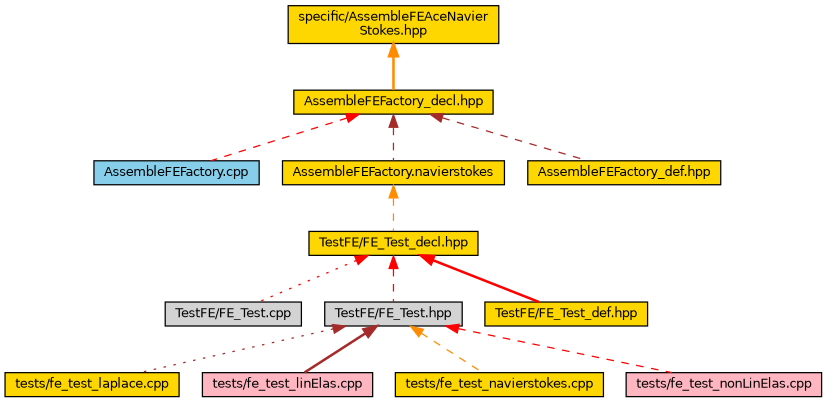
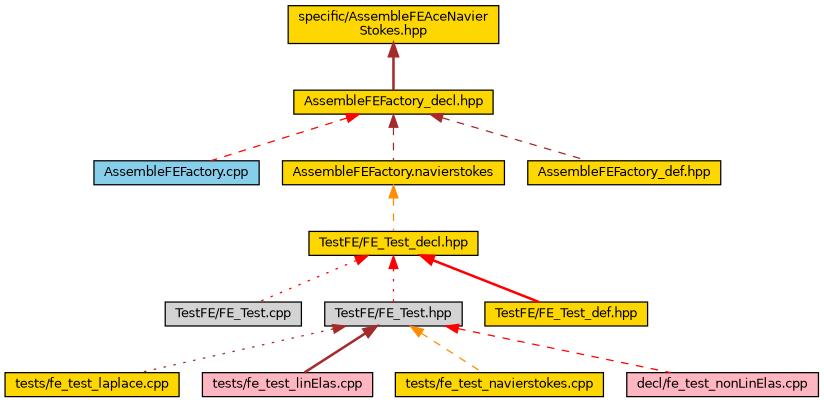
(393, 73) -> (393, 73)
(393, 285) -> (393, 285)
(724, 385) -> (723, 385)
